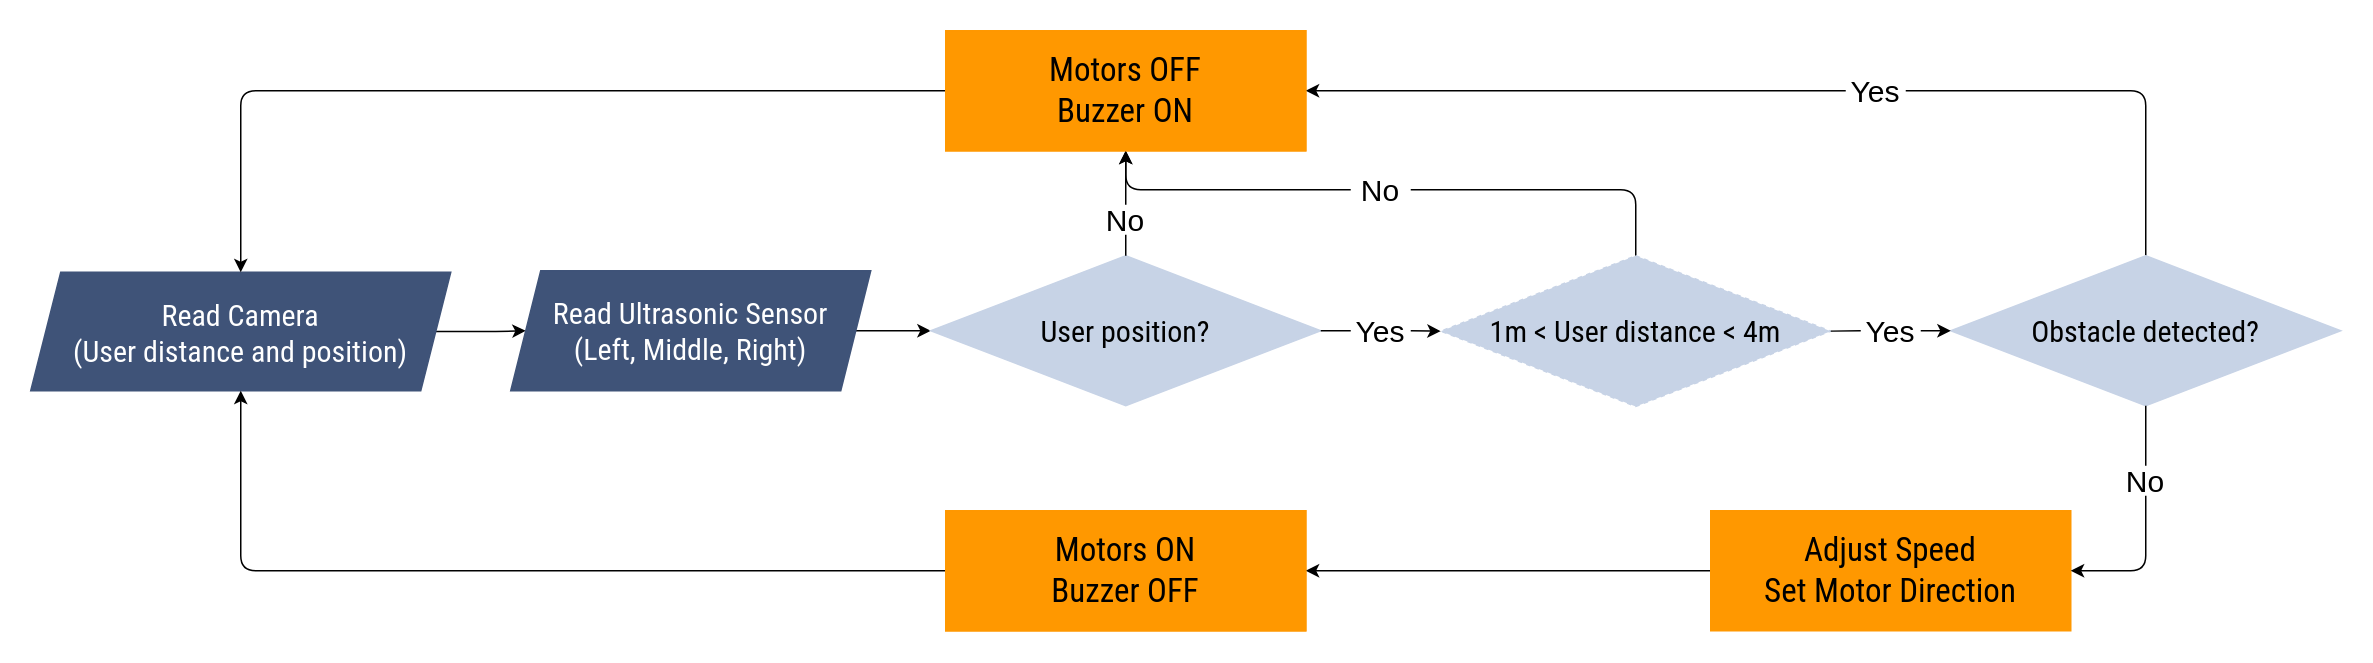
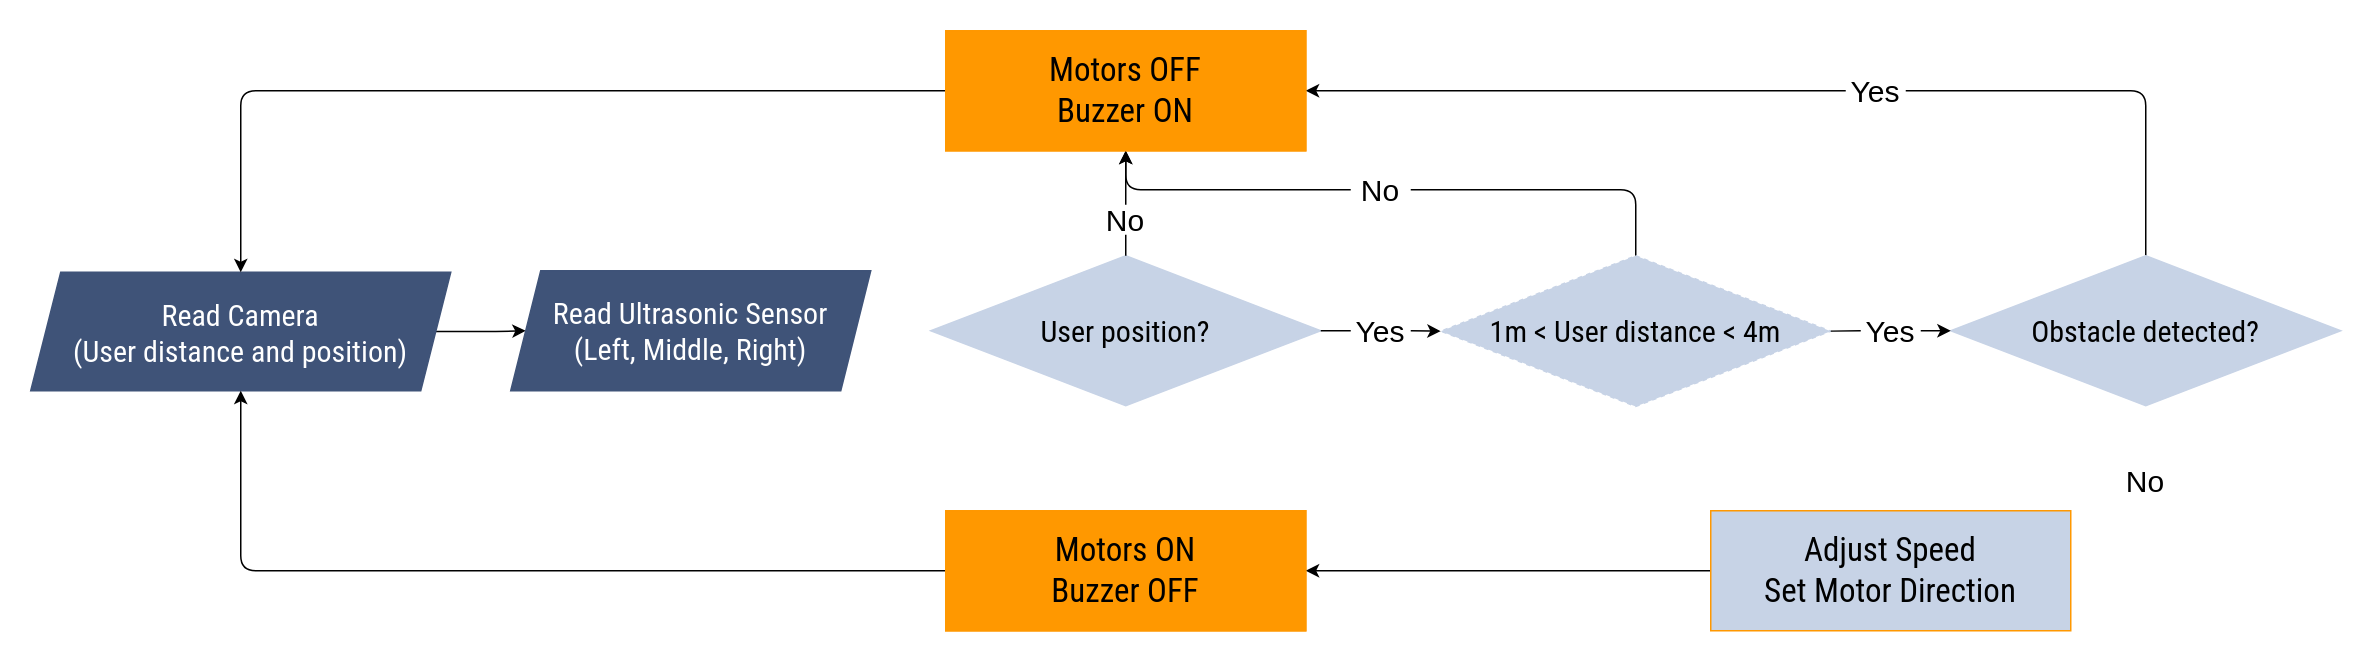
(888, 331) -> none
(2145, 561) -> none
(1891, 571) -> (1891, 571)
